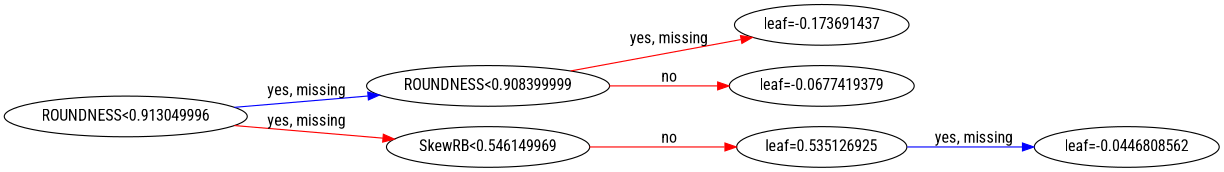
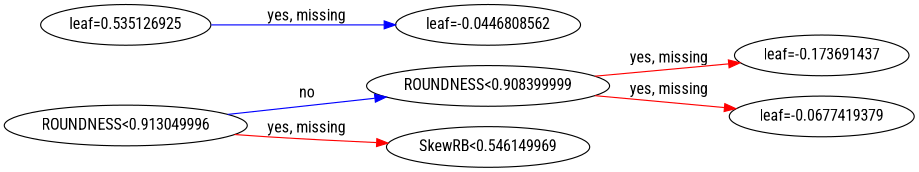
(669, 77) -> (669, 90)
(307, 91) -> (307, 93)
(657, 147) -> none
